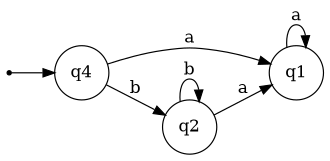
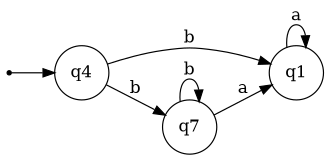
(190, 38) -> (190, 38)
(190, 127) -> (190, 127)
